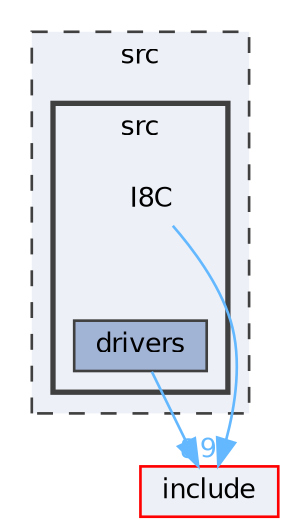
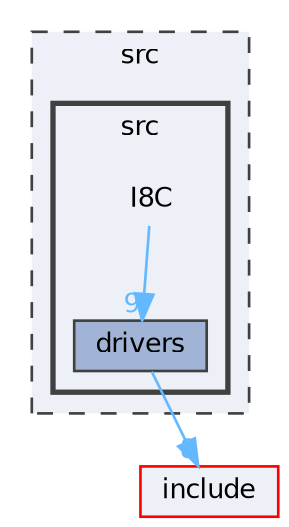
(211, 277) -> (147, 260)
